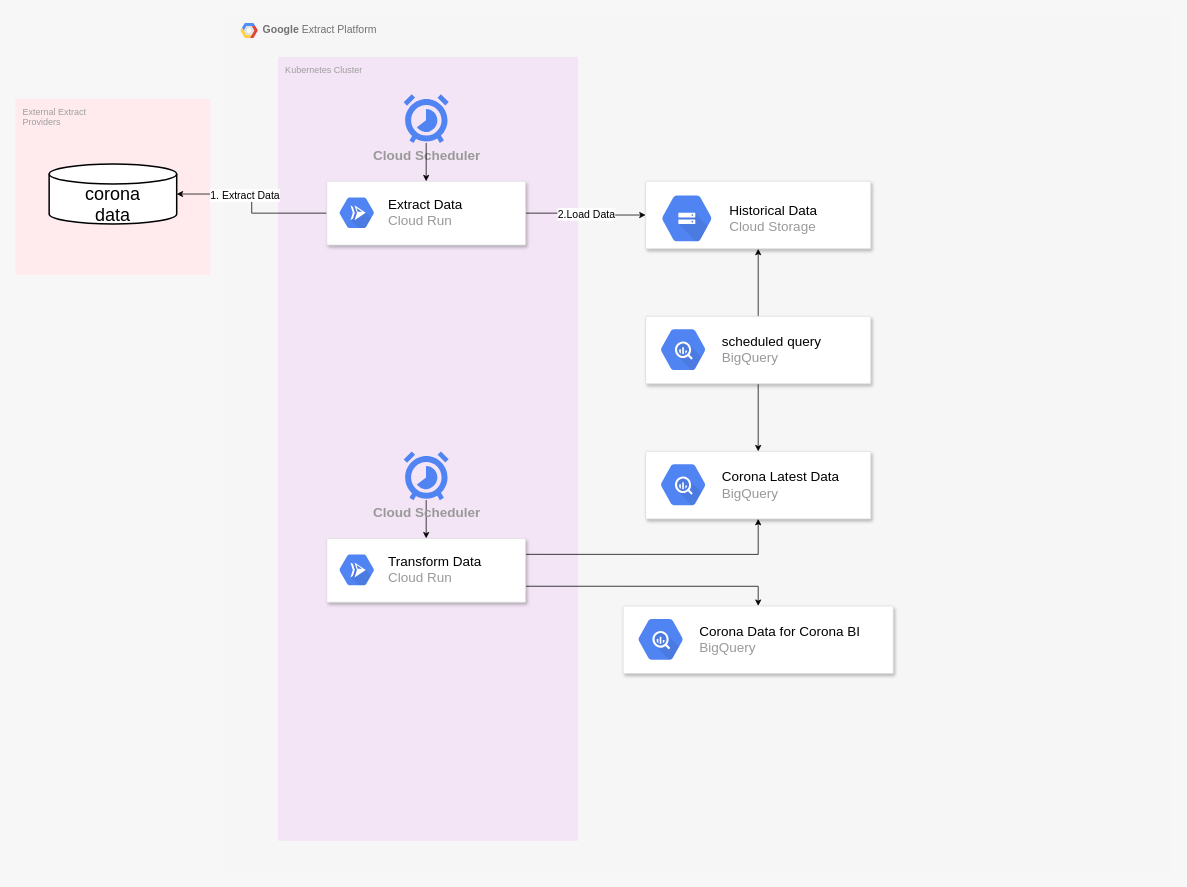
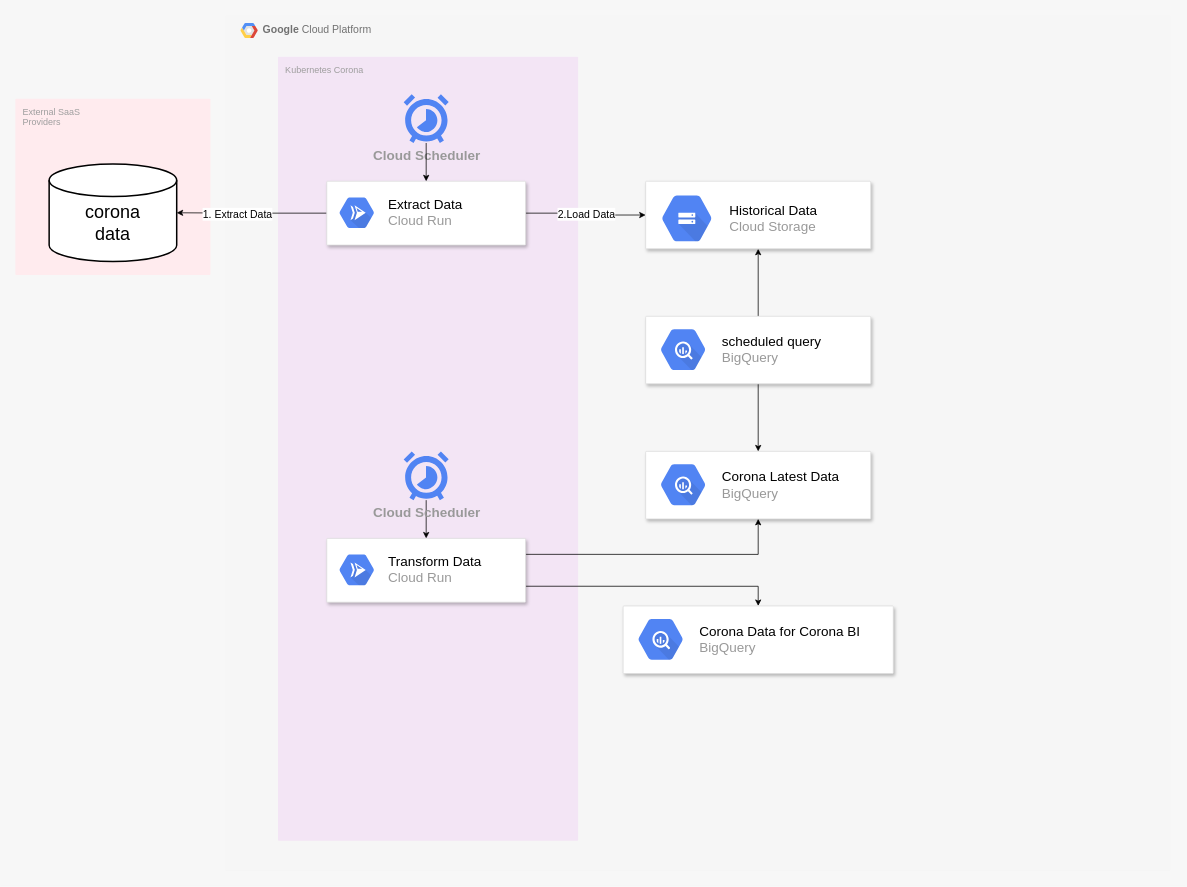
(325, 30) -> (318, 30)
(328, 70) -> (327, 70)
(61, 118) -> (53, 118)
(113, 194) -> (113, 213)
